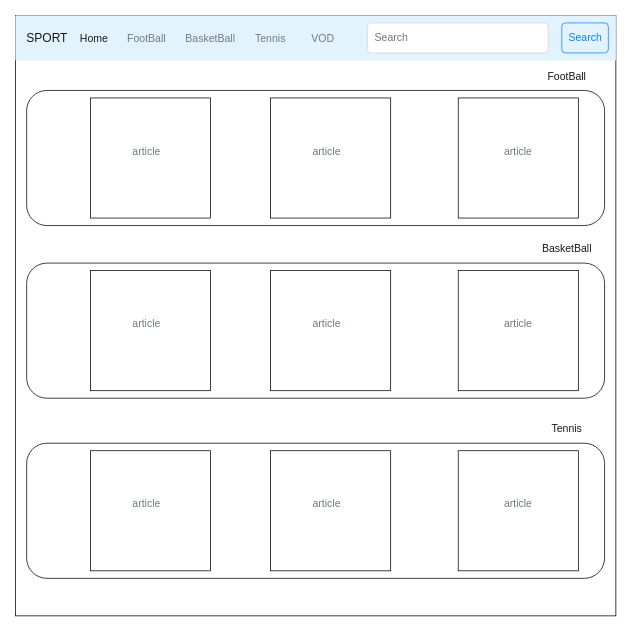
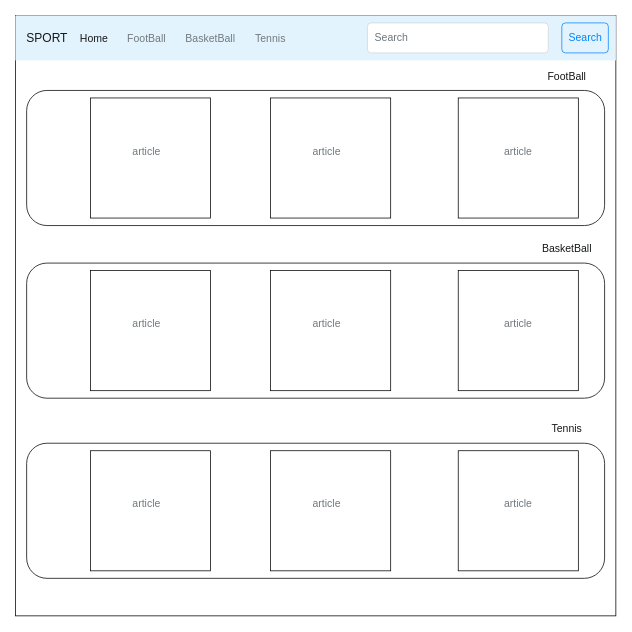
(323, 38) -> none
